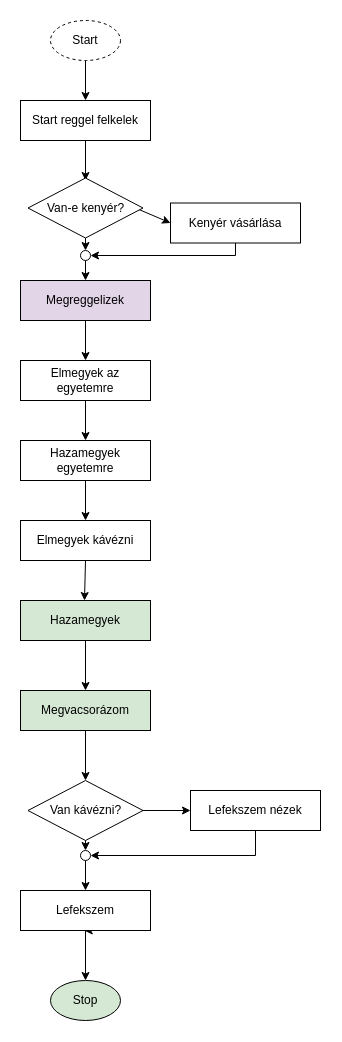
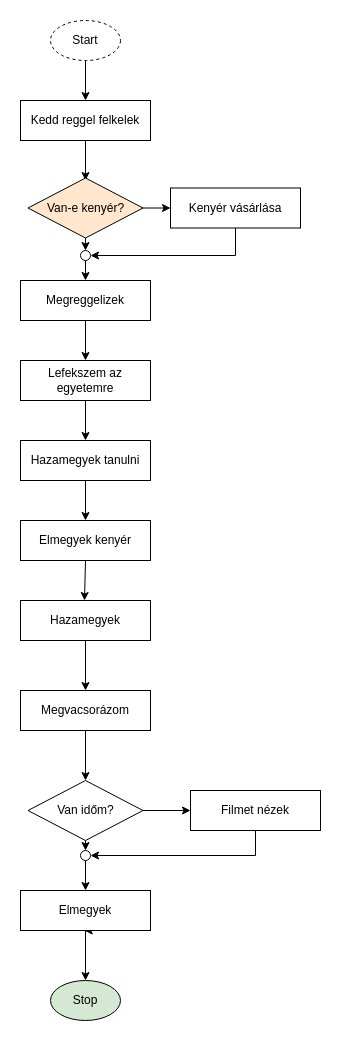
(86, 121) -> (86, 121)
(86, 208) -> (86, 208)
(236, 223) -> (236, 208)
(86, 301) -> (86, 301)
(86, 381) -> (86, 381)
(86, 461) -> (86, 461)
(86, 541) -> (86, 541)
(86, 621) -> (86, 621)
(86, 711) -> (86, 711)
(86, 811) -> (86, 811)
(256, 811) -> (256, 811)
(86, 911) -> (86, 911)
